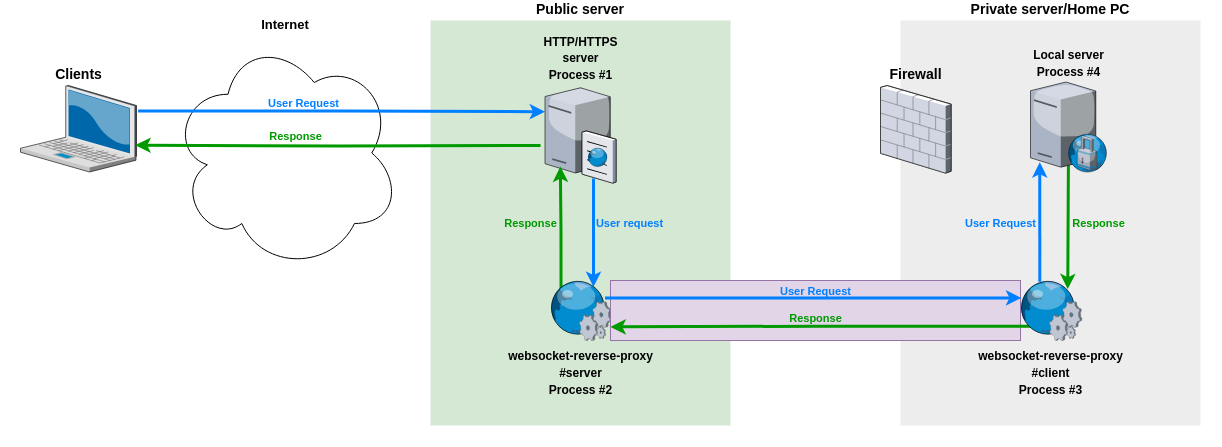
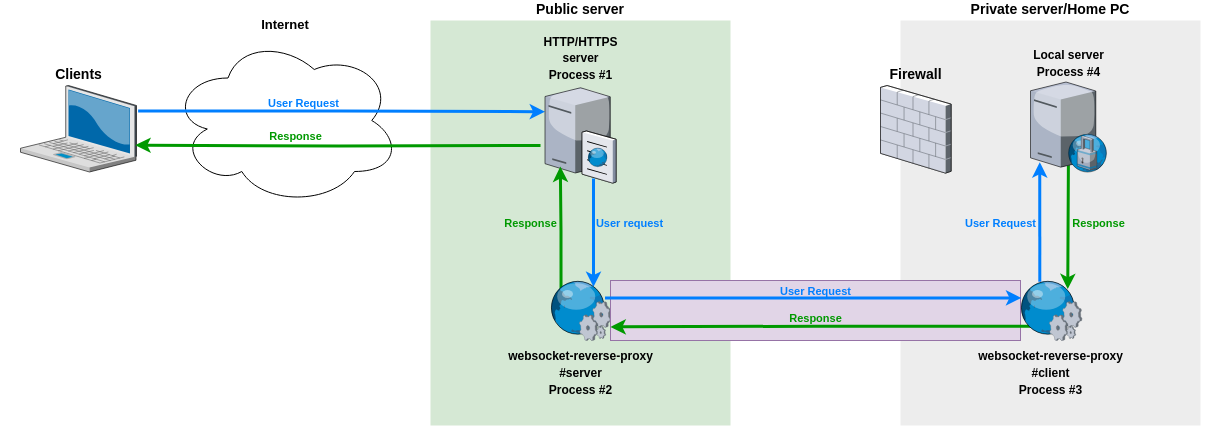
(286, 153) -> (286, 121)
